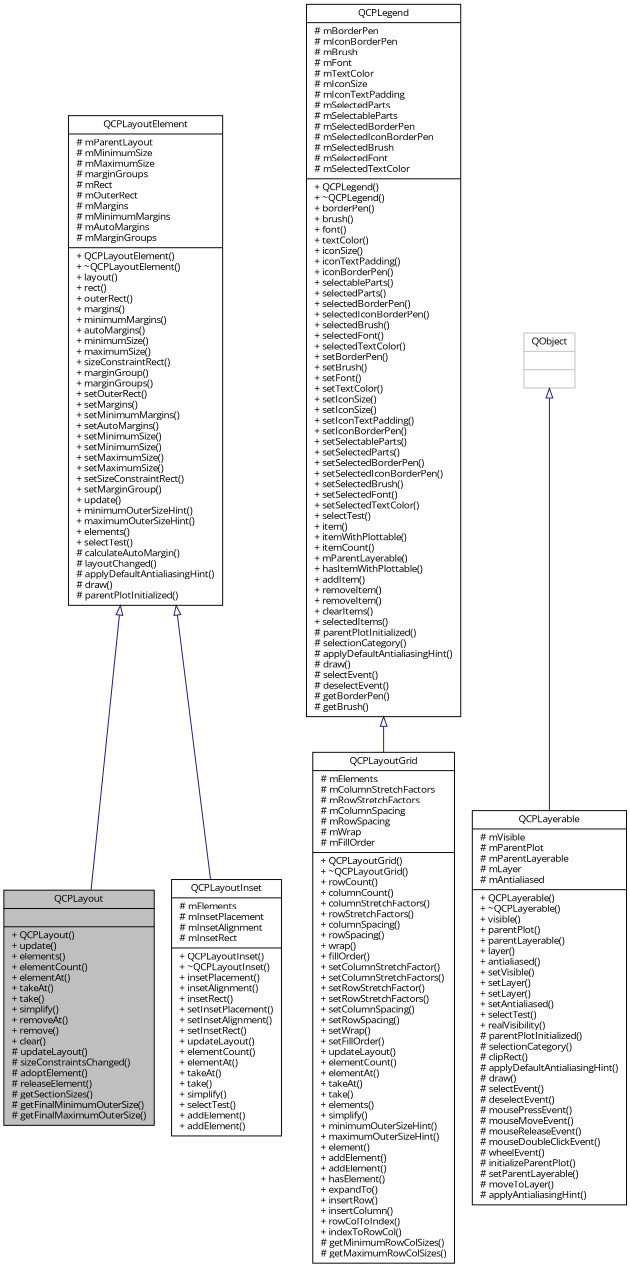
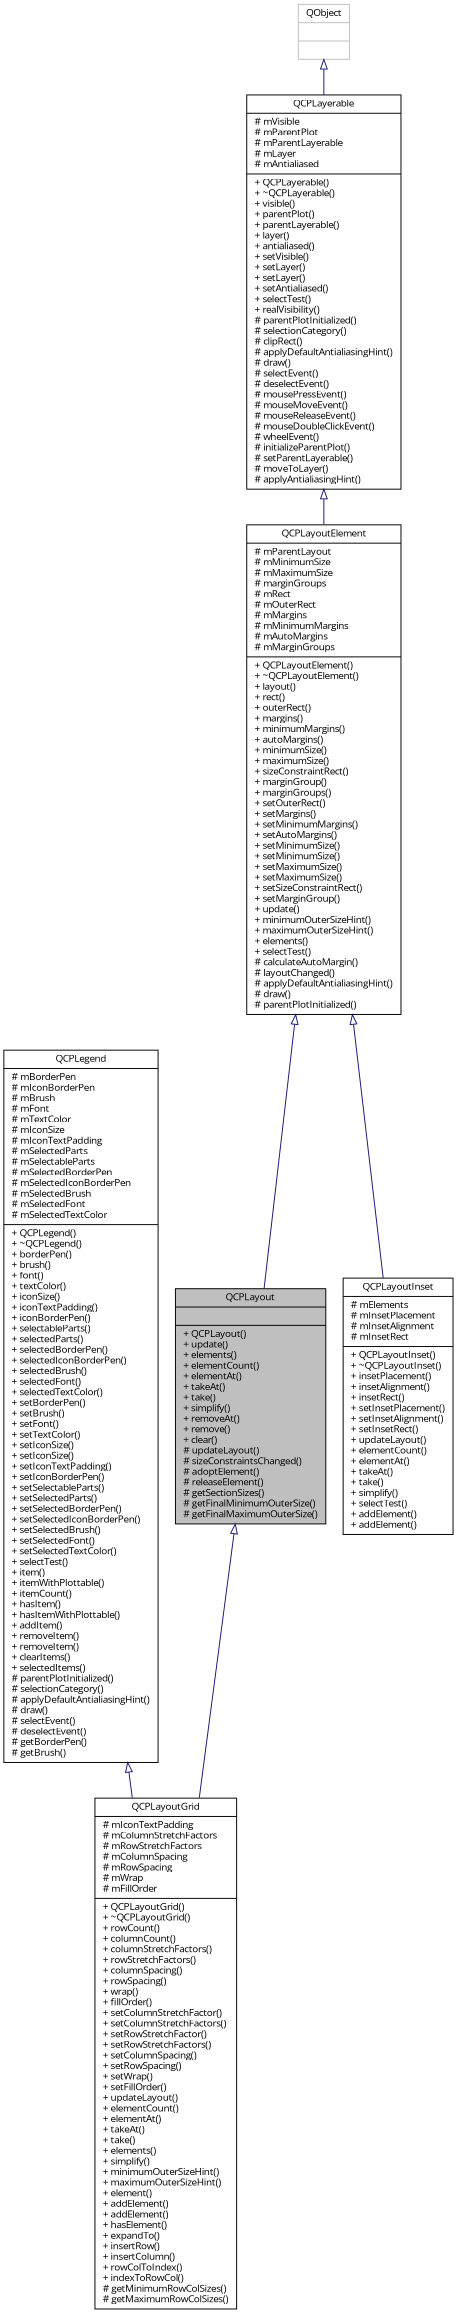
none -> (324, 512)
(361, 559) -> (37, 1604)
(349, 779) -> (148, 1825)
none -> (217, 1666)
